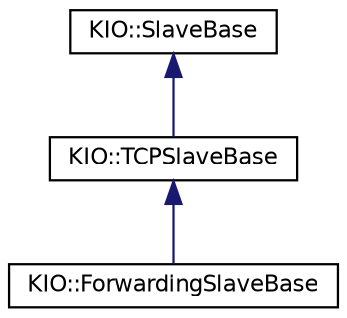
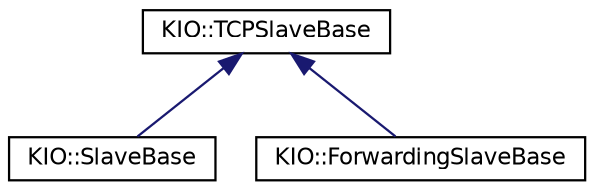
(174, 107) -> (181, 102)
